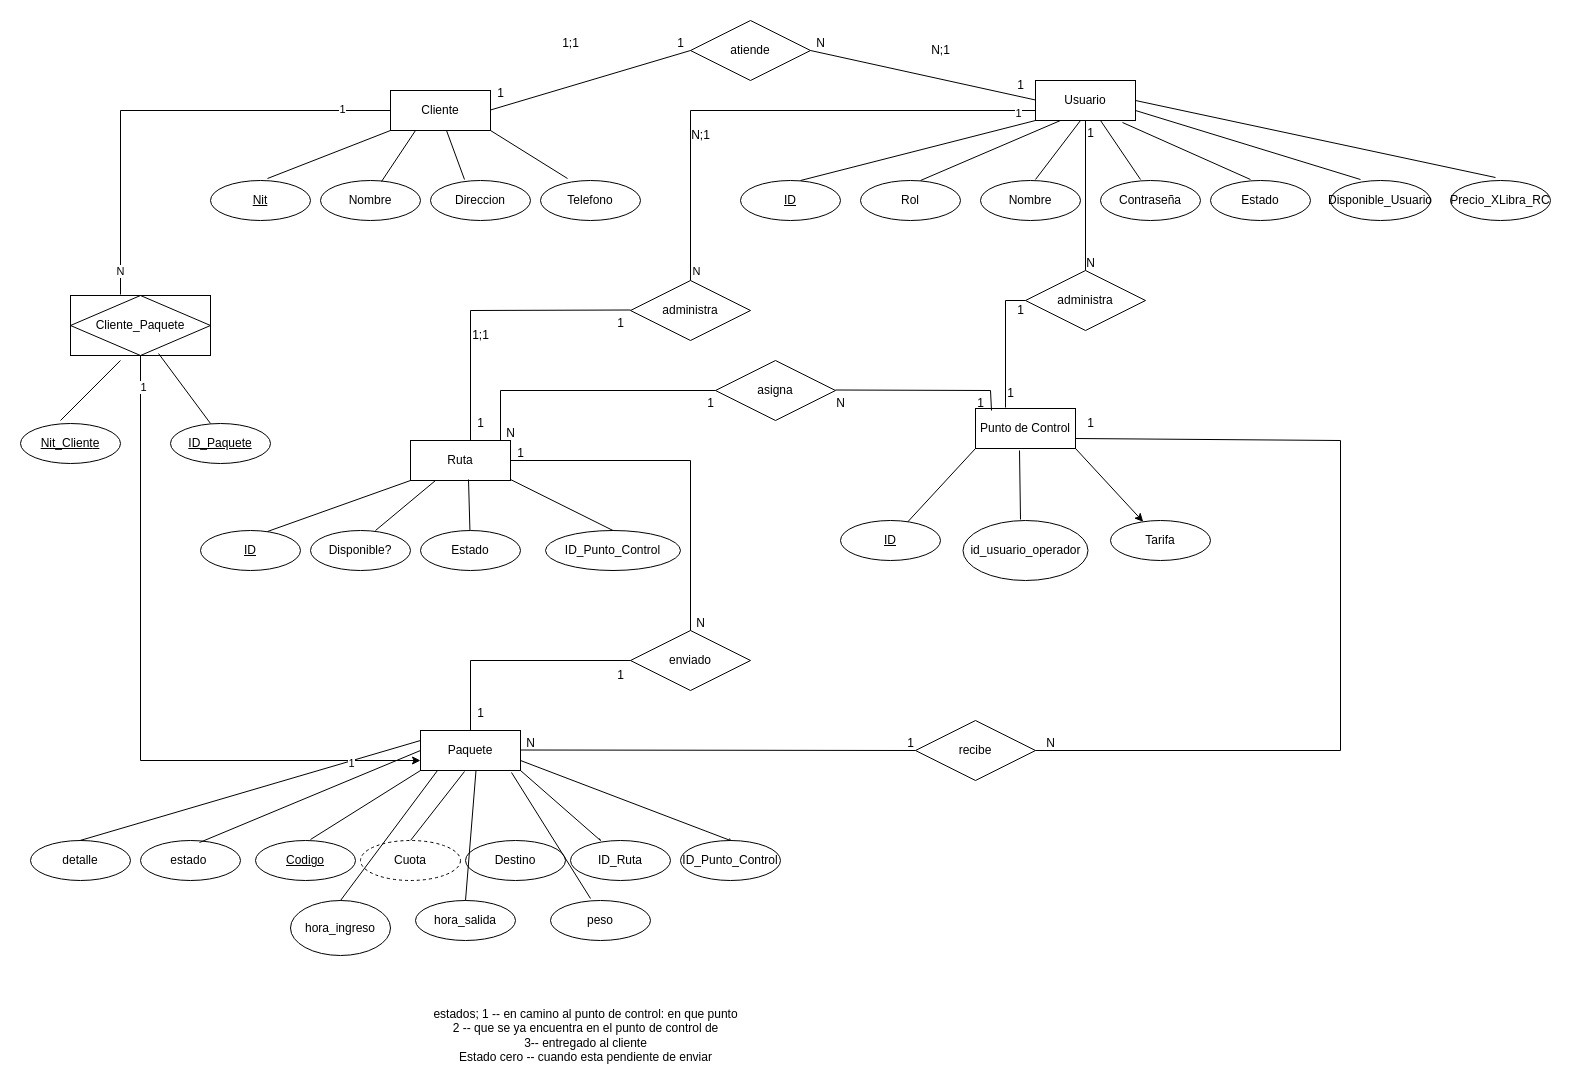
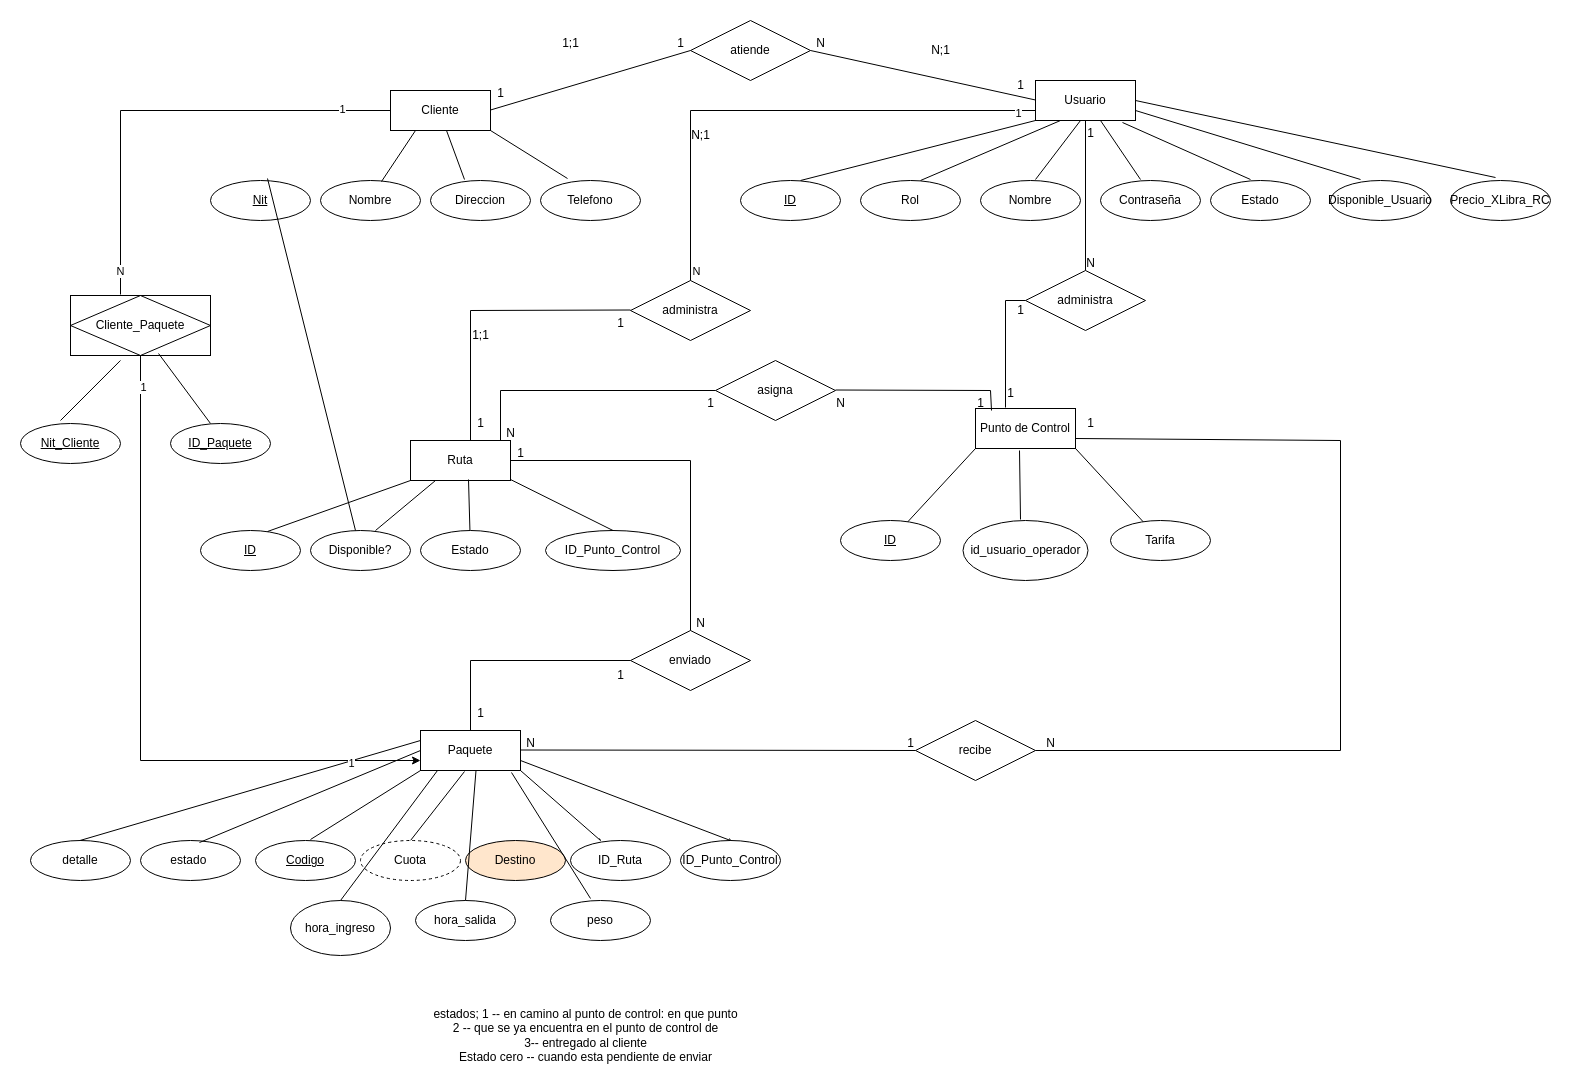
(329, 155) -> (312, 355)
(1137, 516) -> (1140, 518)
(516, 861) -> (516, 861)
